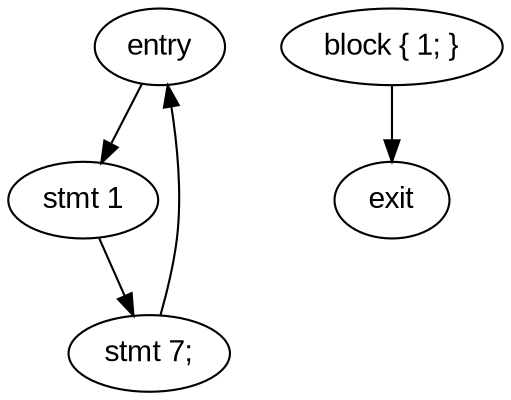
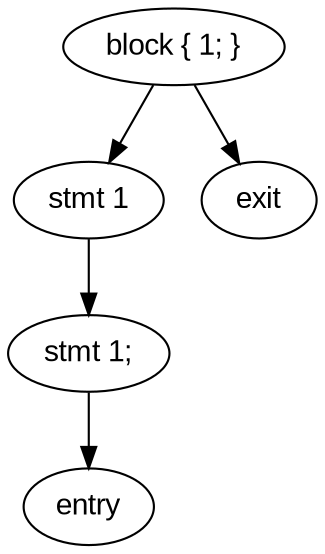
(126, 114) -> (137, 114)
(149, 353) -> (89, 353)
